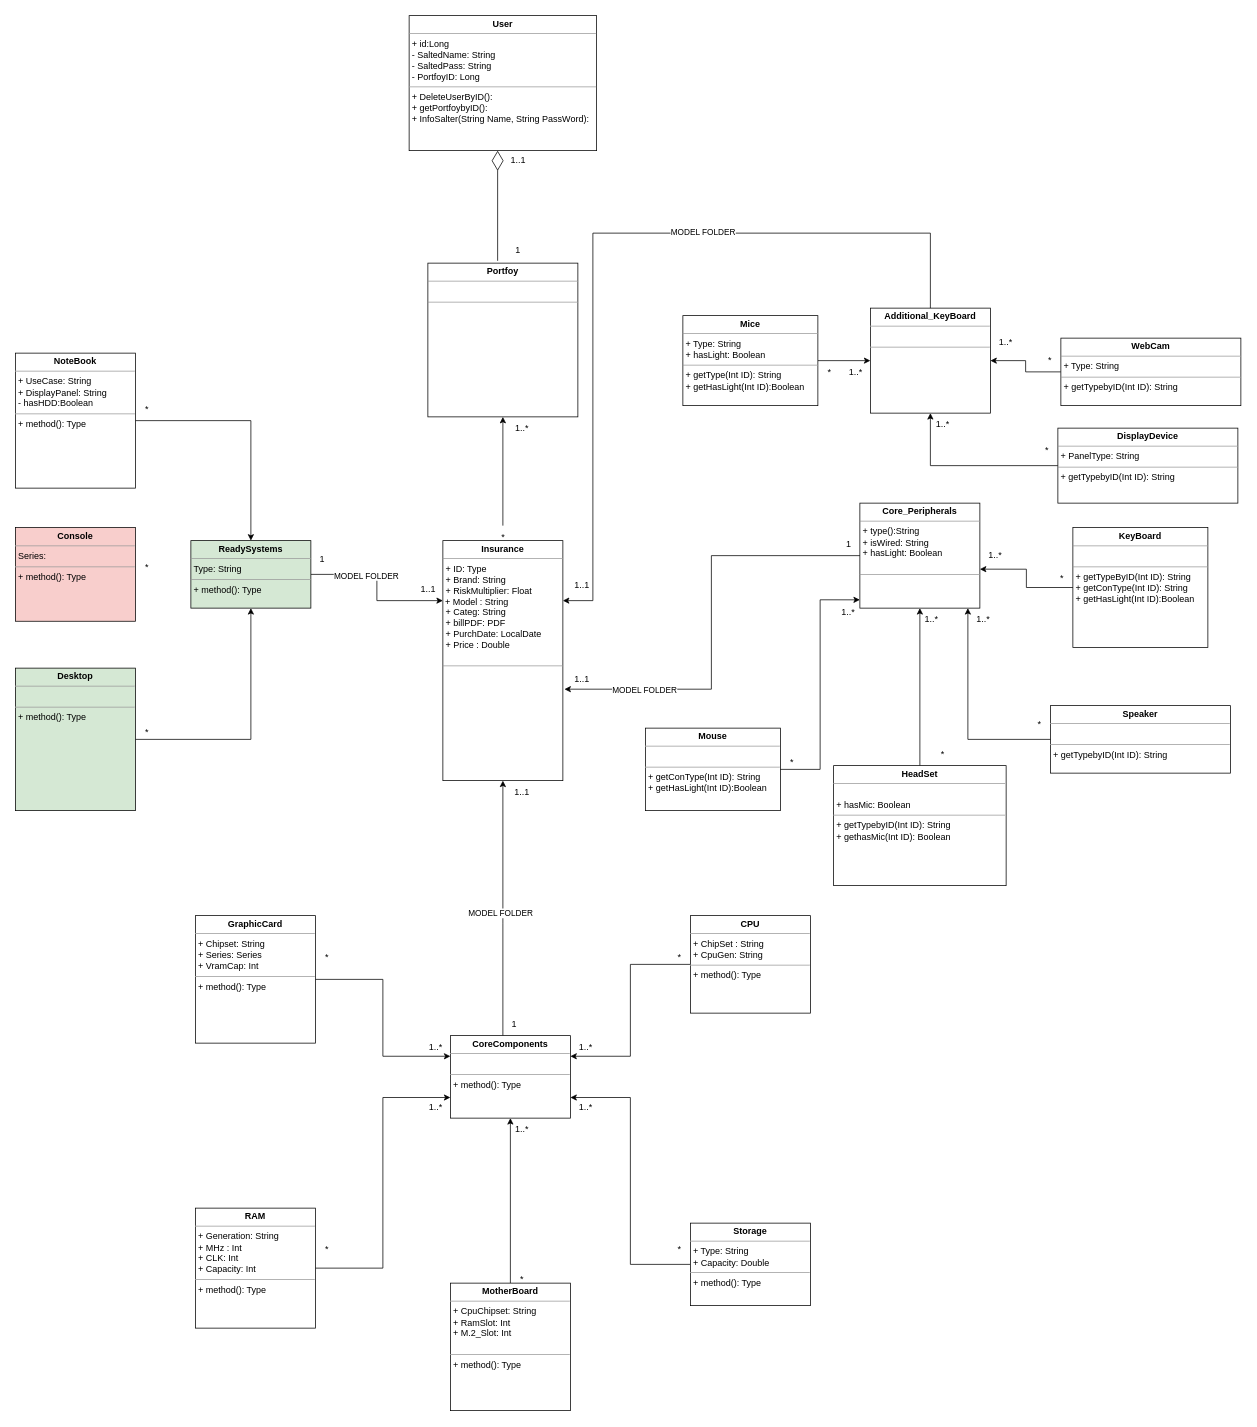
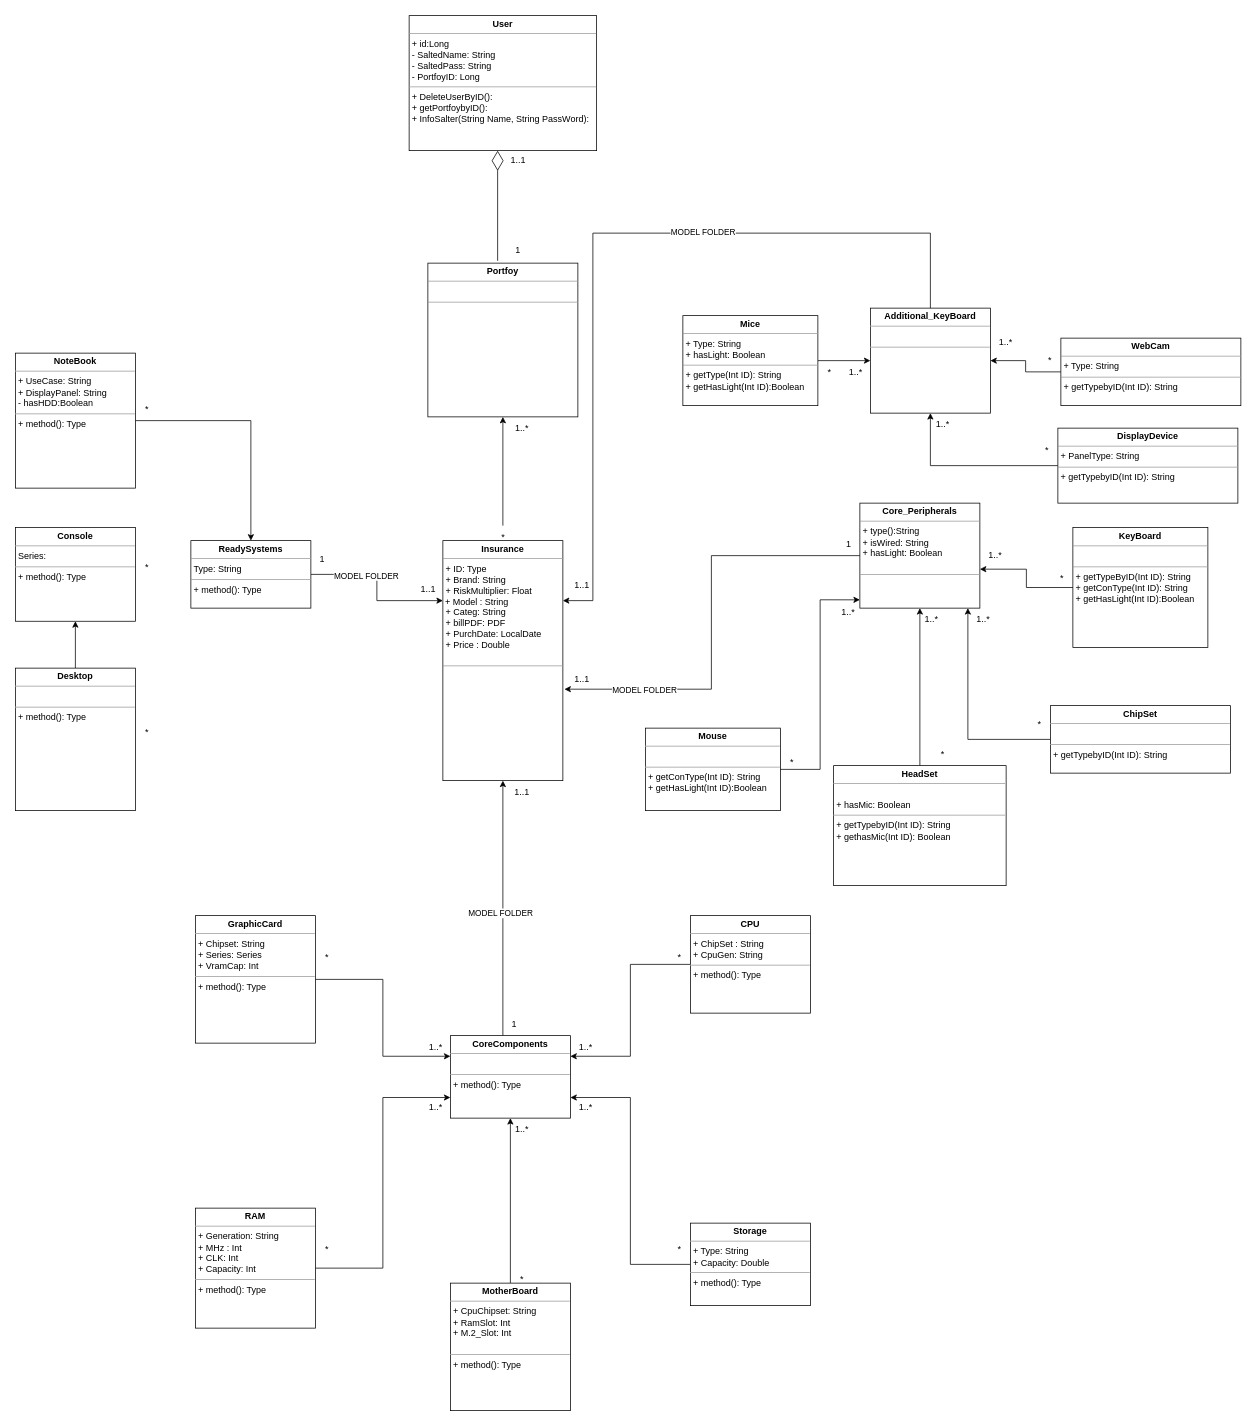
(75, 574) -> (75, 574)
(251, 574) -> (251, 574)
(1118, 716) -> (1118, 716)
(75, 739) -> (75, 739)
(195, 739) -> (75, 647)
